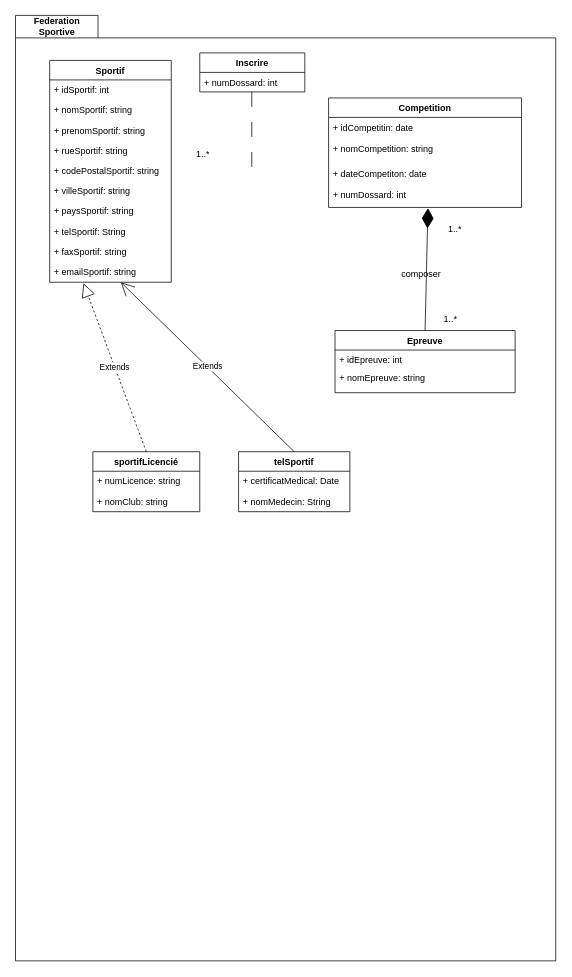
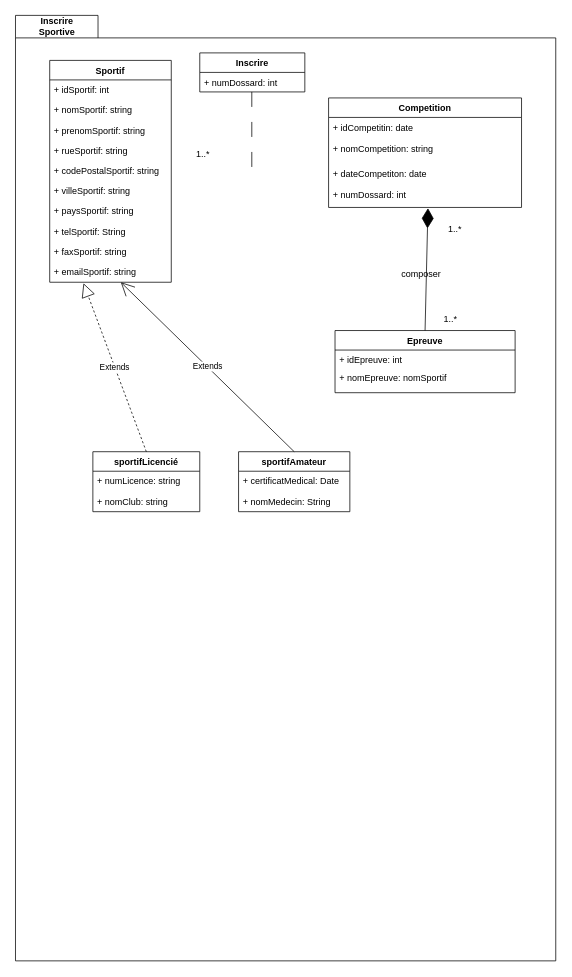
(57, 27) -> (57, 27)
(385, 378) -> (395, 378)
(294, 462) -> (294, 462)
